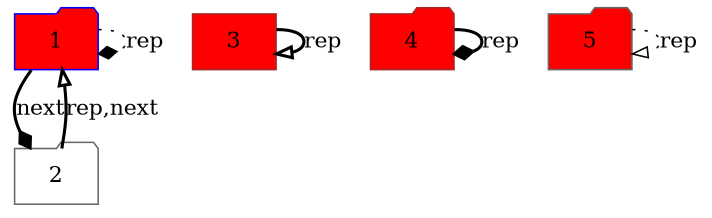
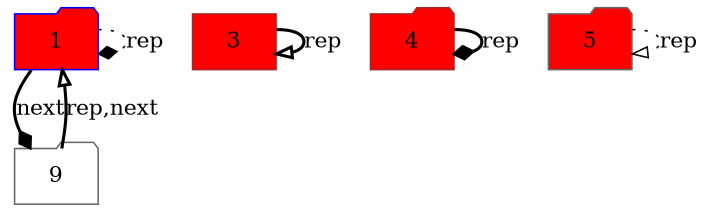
(56, 176) -> (56, 176)
